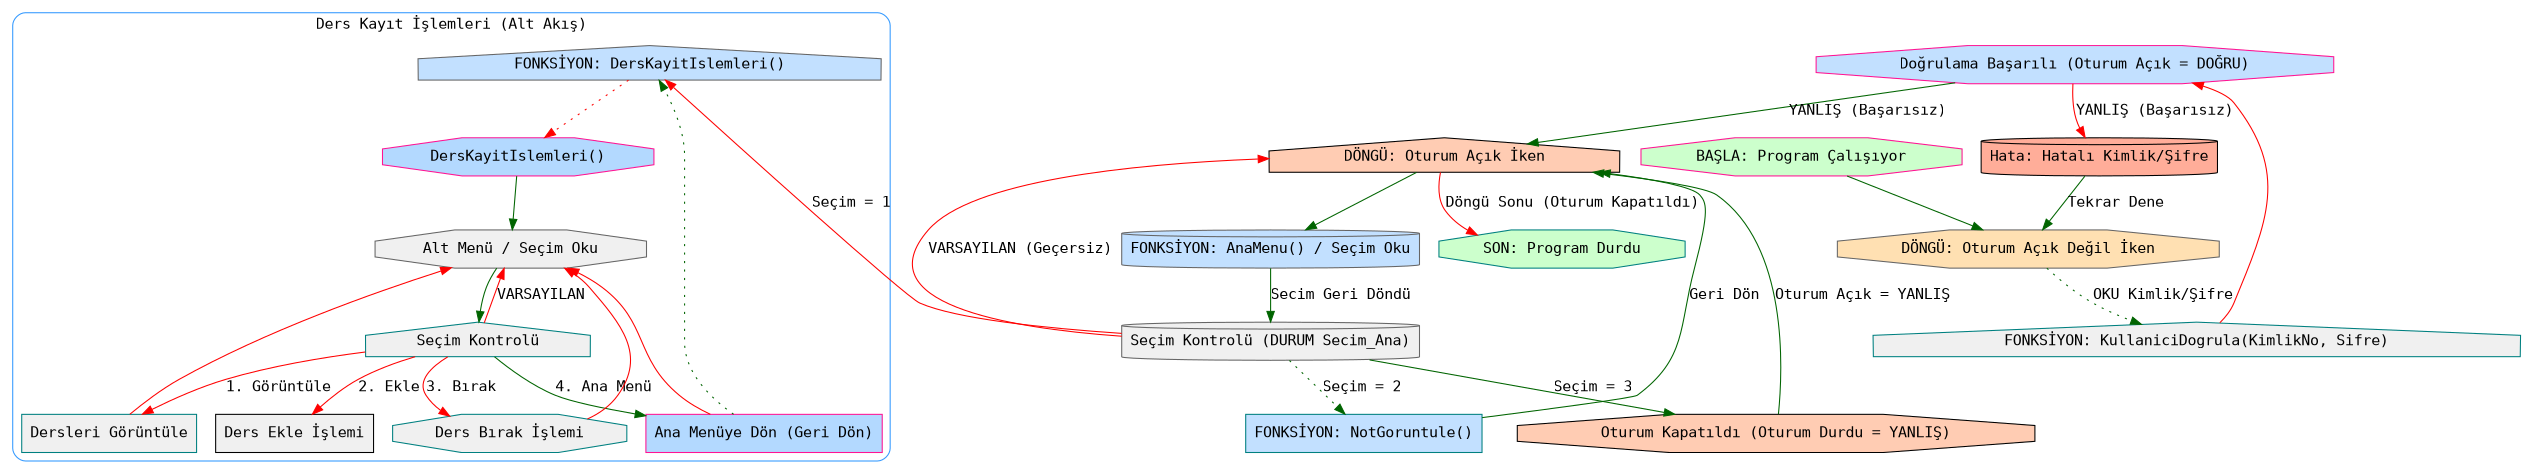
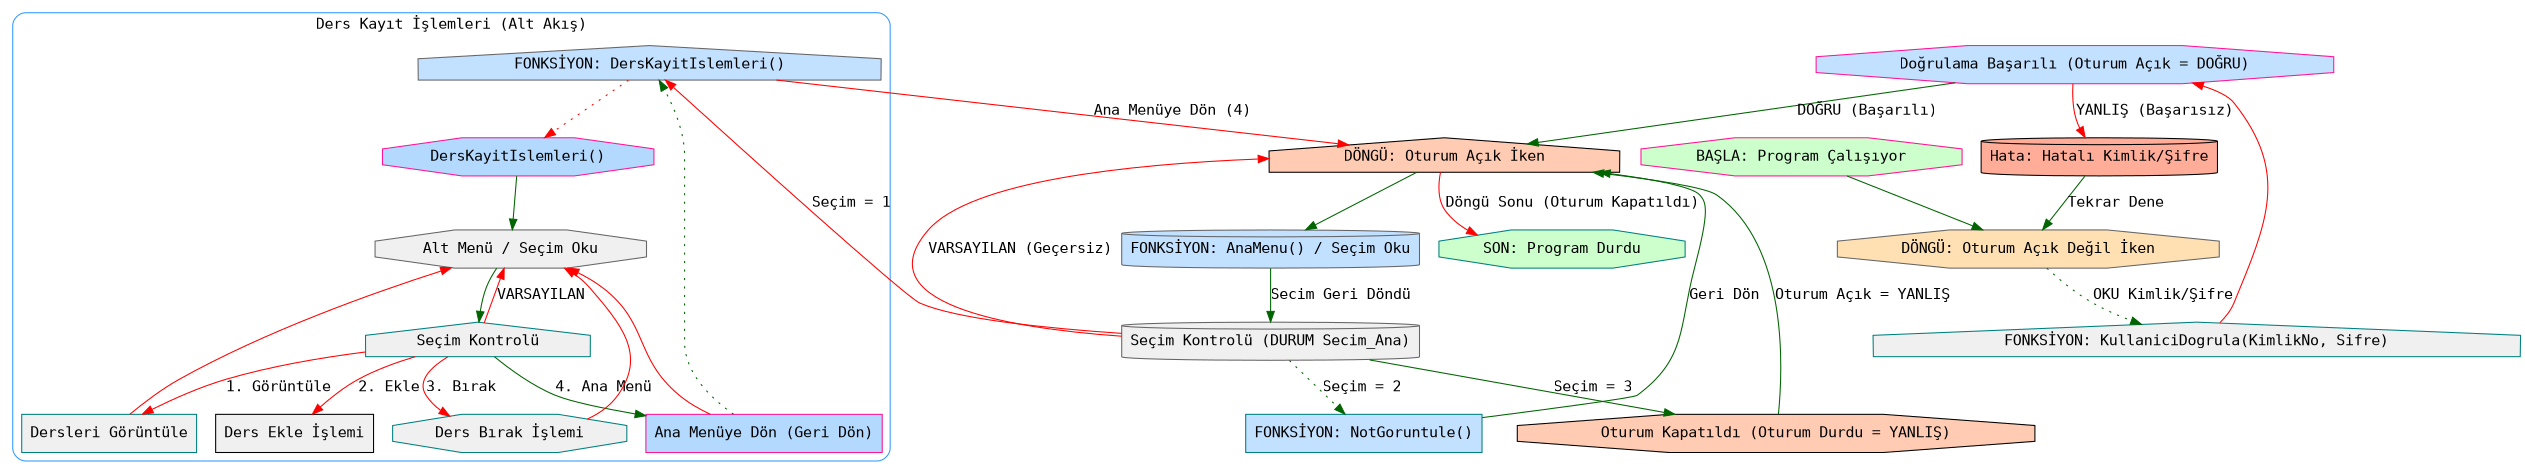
(1868, 111) -> (1868, 111)
none -> (1057, 112)
